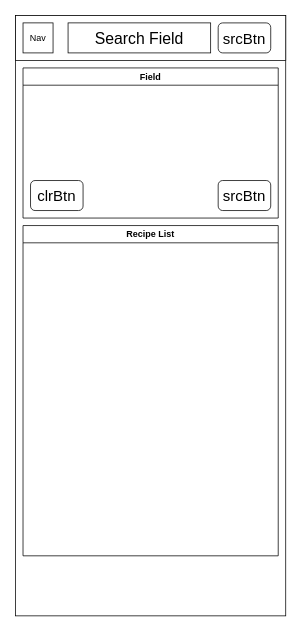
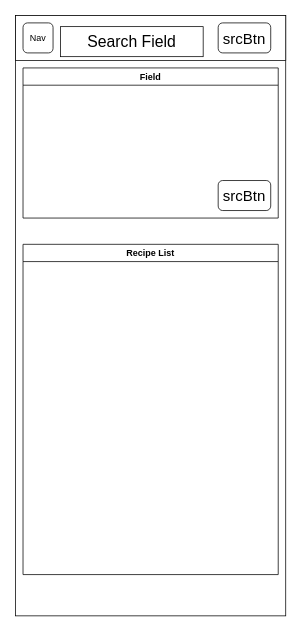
(38, 38) -> (38, 38)
(139, 38) -> (132, 42)
(57, 195) -> none
(150, 390) -> (150, 409)
